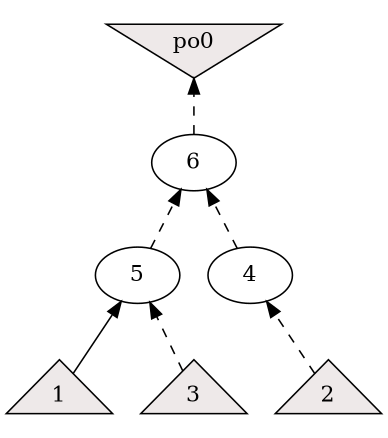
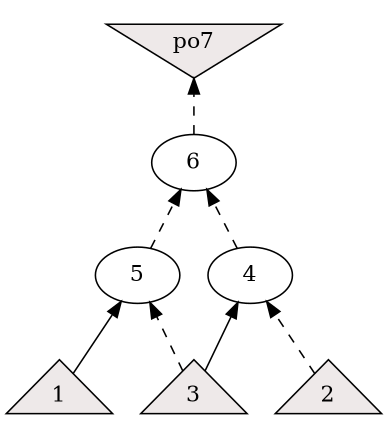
(194, 42) -> (194, 42)
none -> (218, 344)
